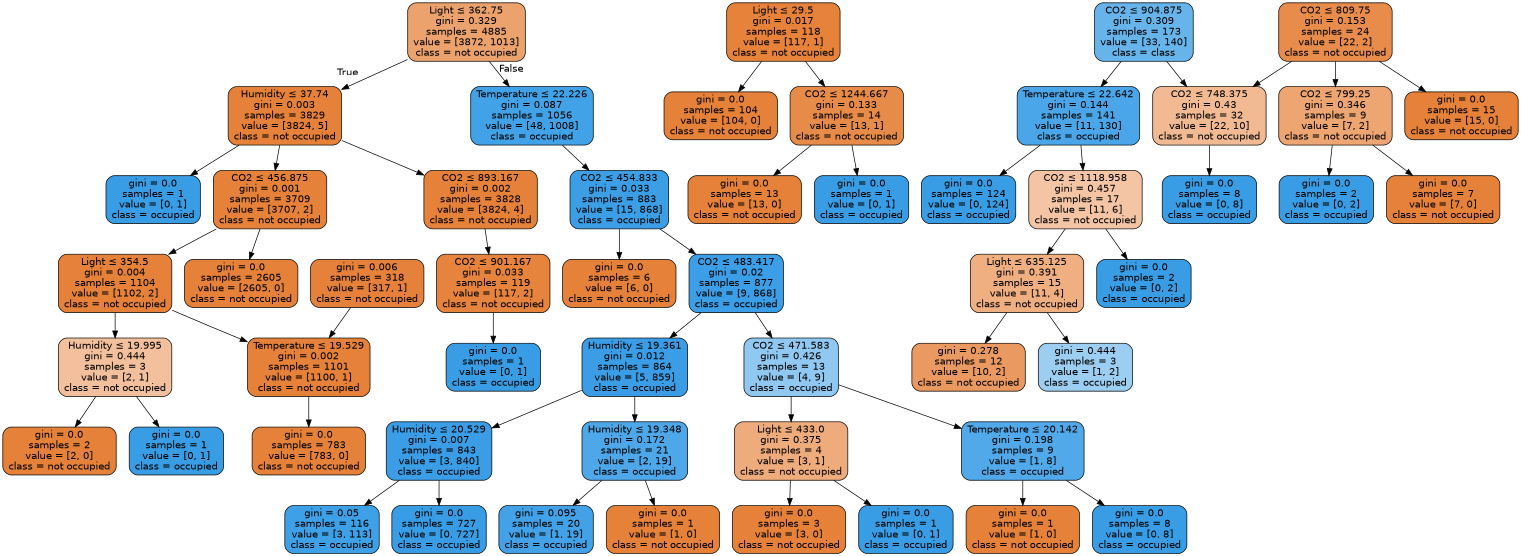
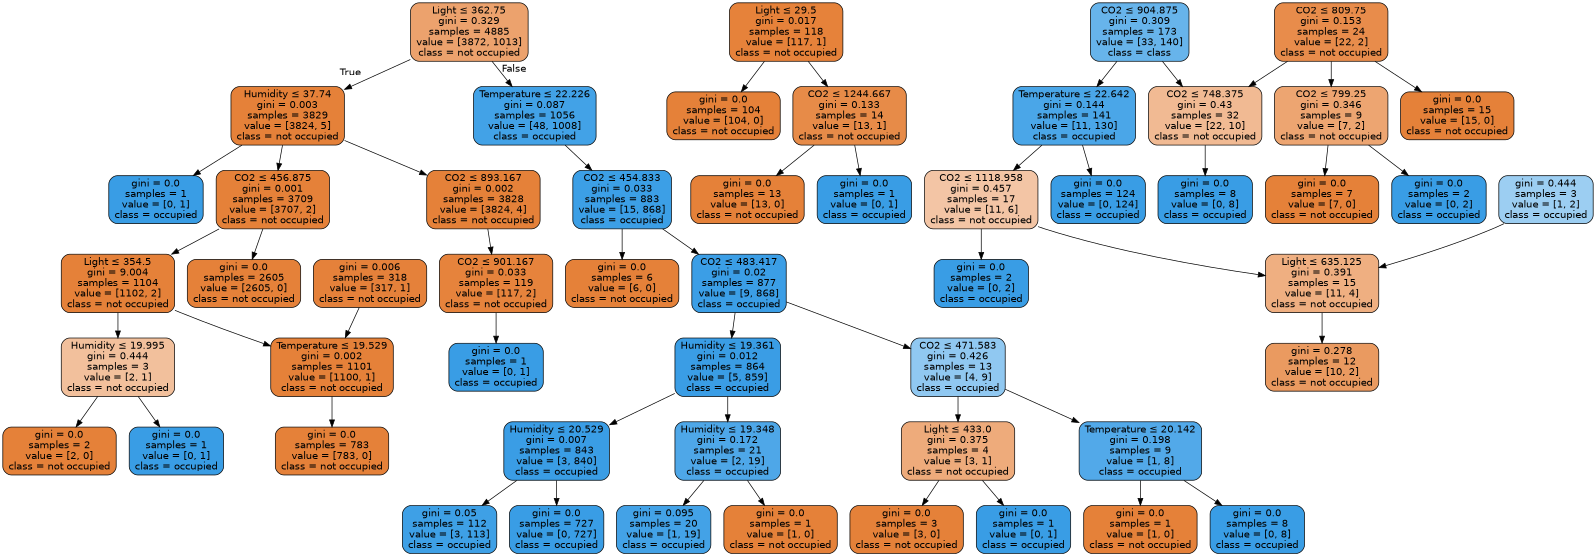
(115, 273) -> (118, 273)
(1056, 325) -> (1446, 247)
(332, 524) -> (450, 524)
